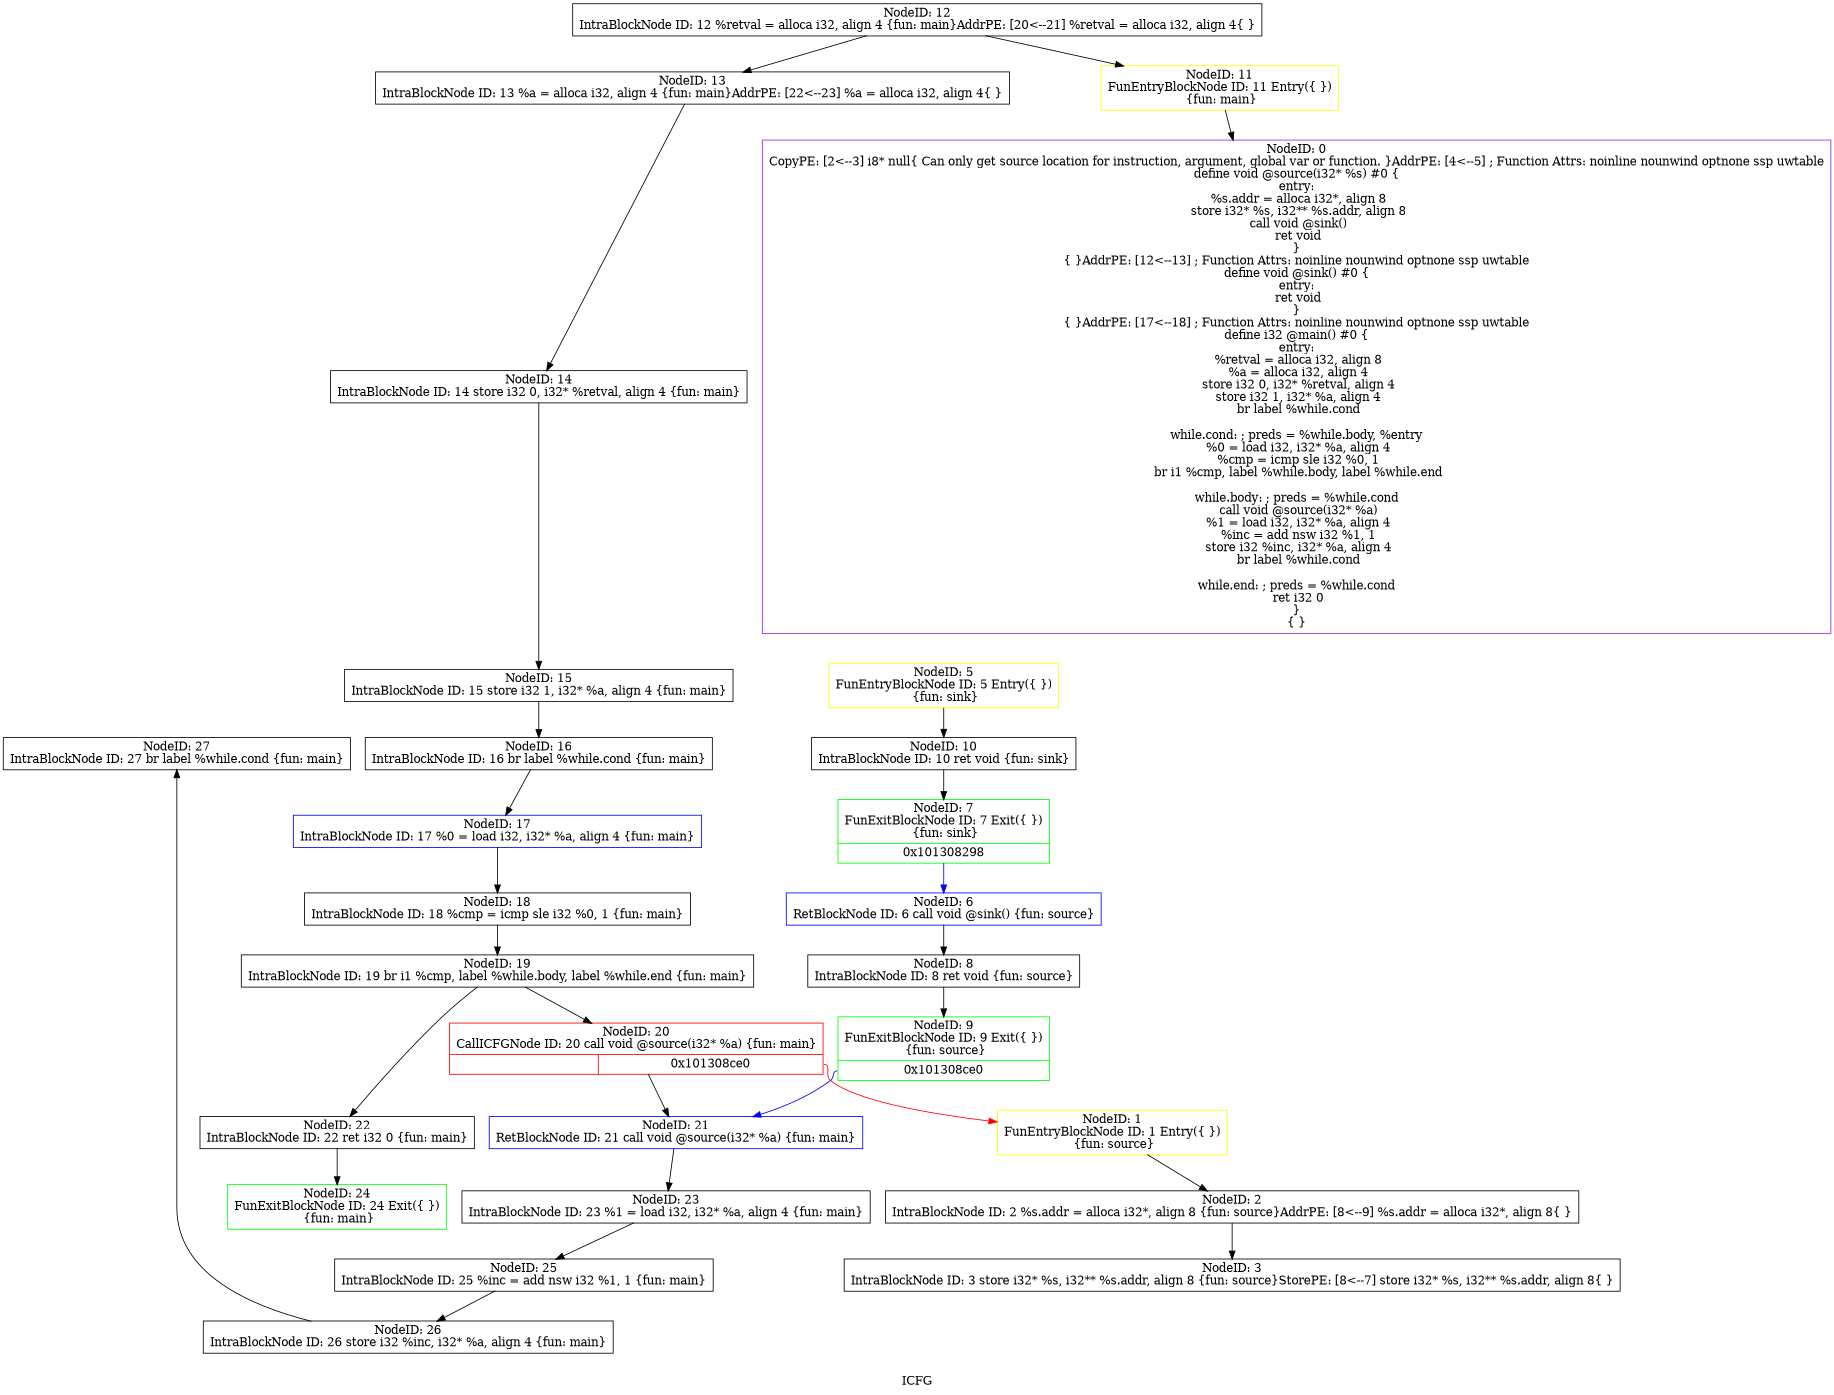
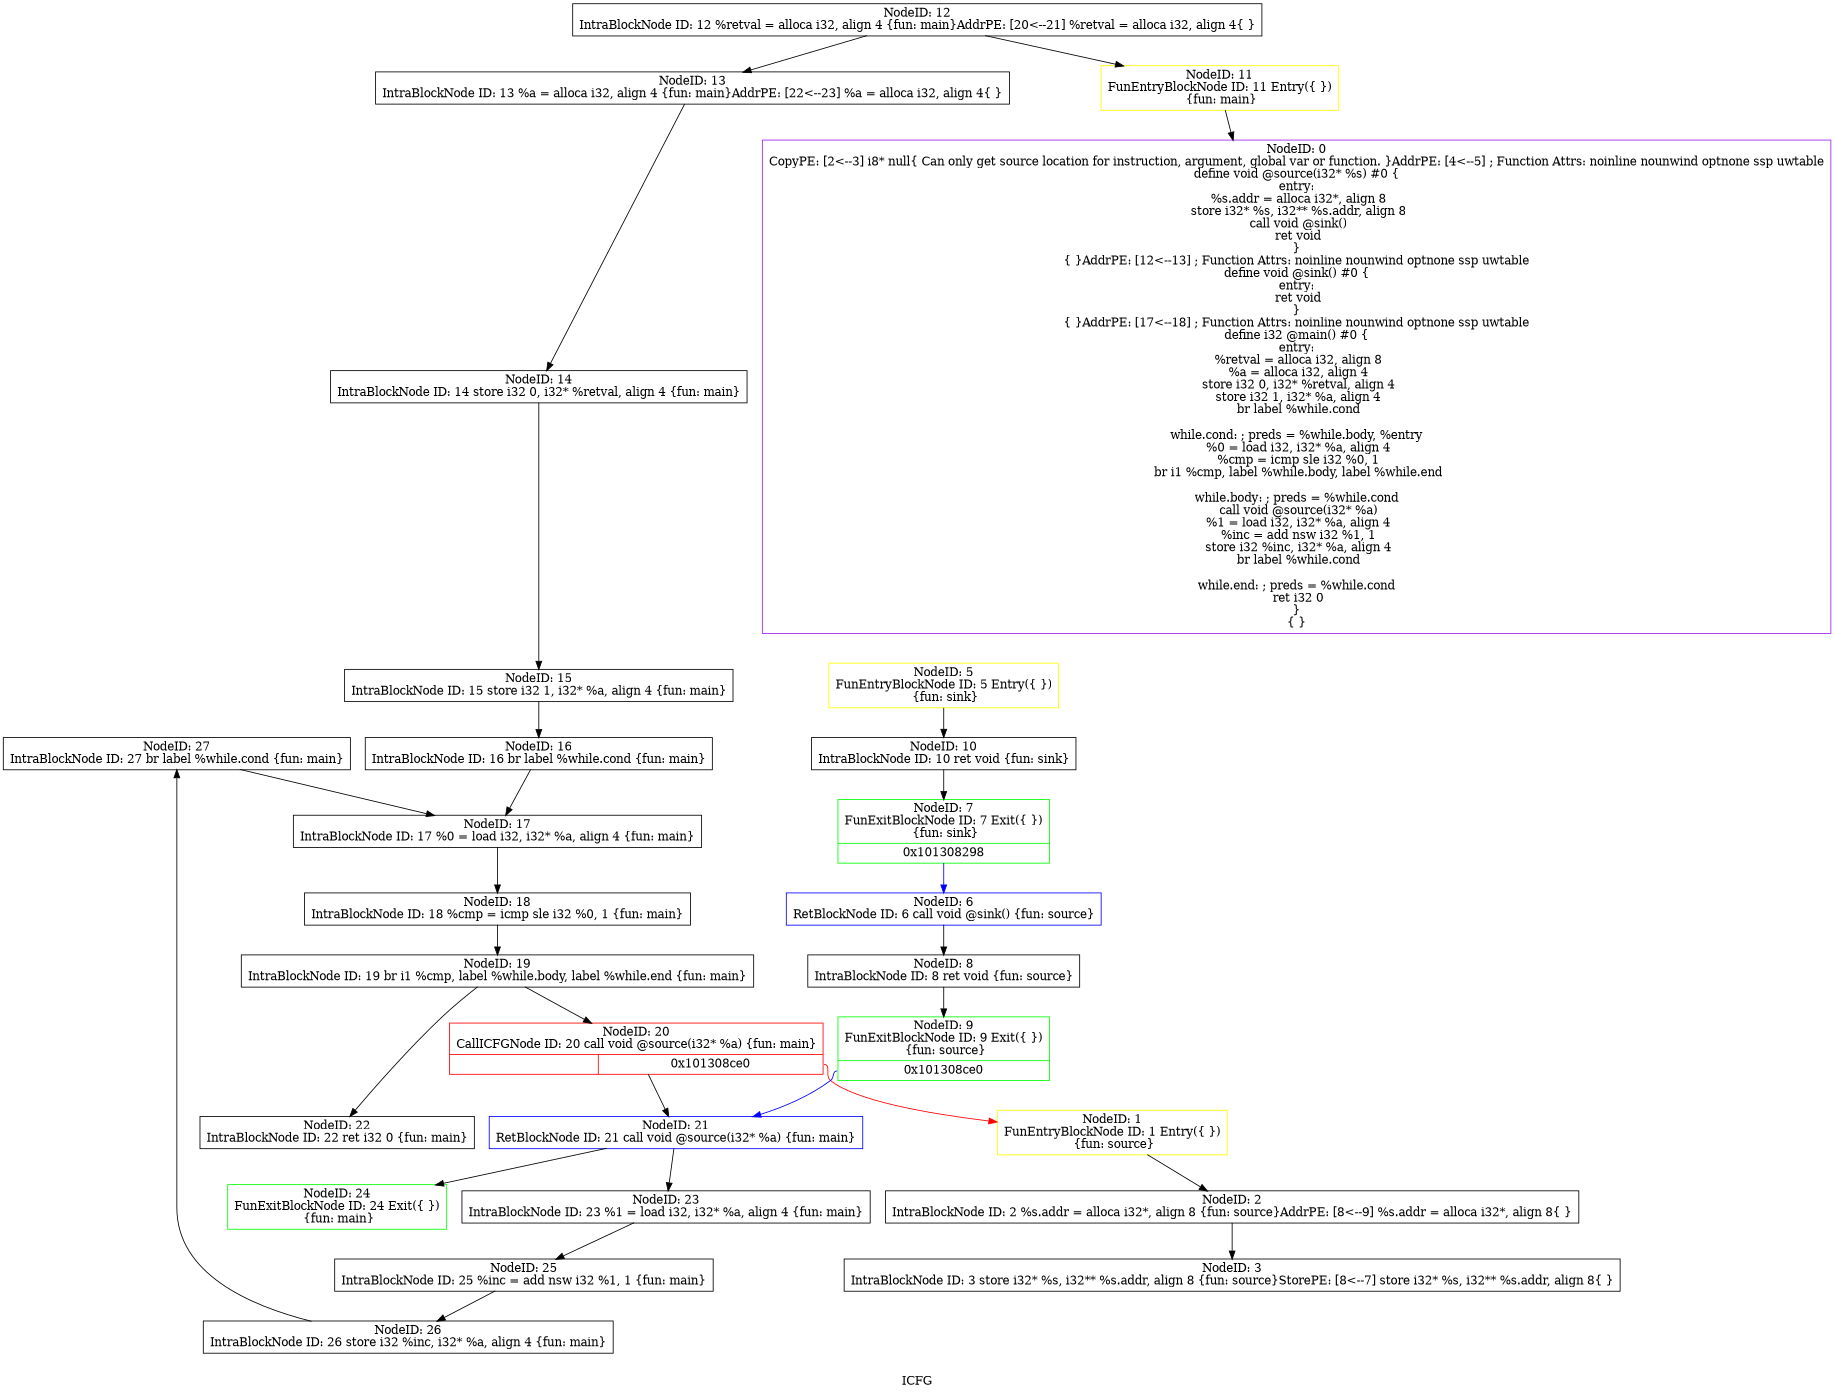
none -> (333, 792)
(497, 831) -> (497, 831)
(337, 1163) -> (525, 1166)
